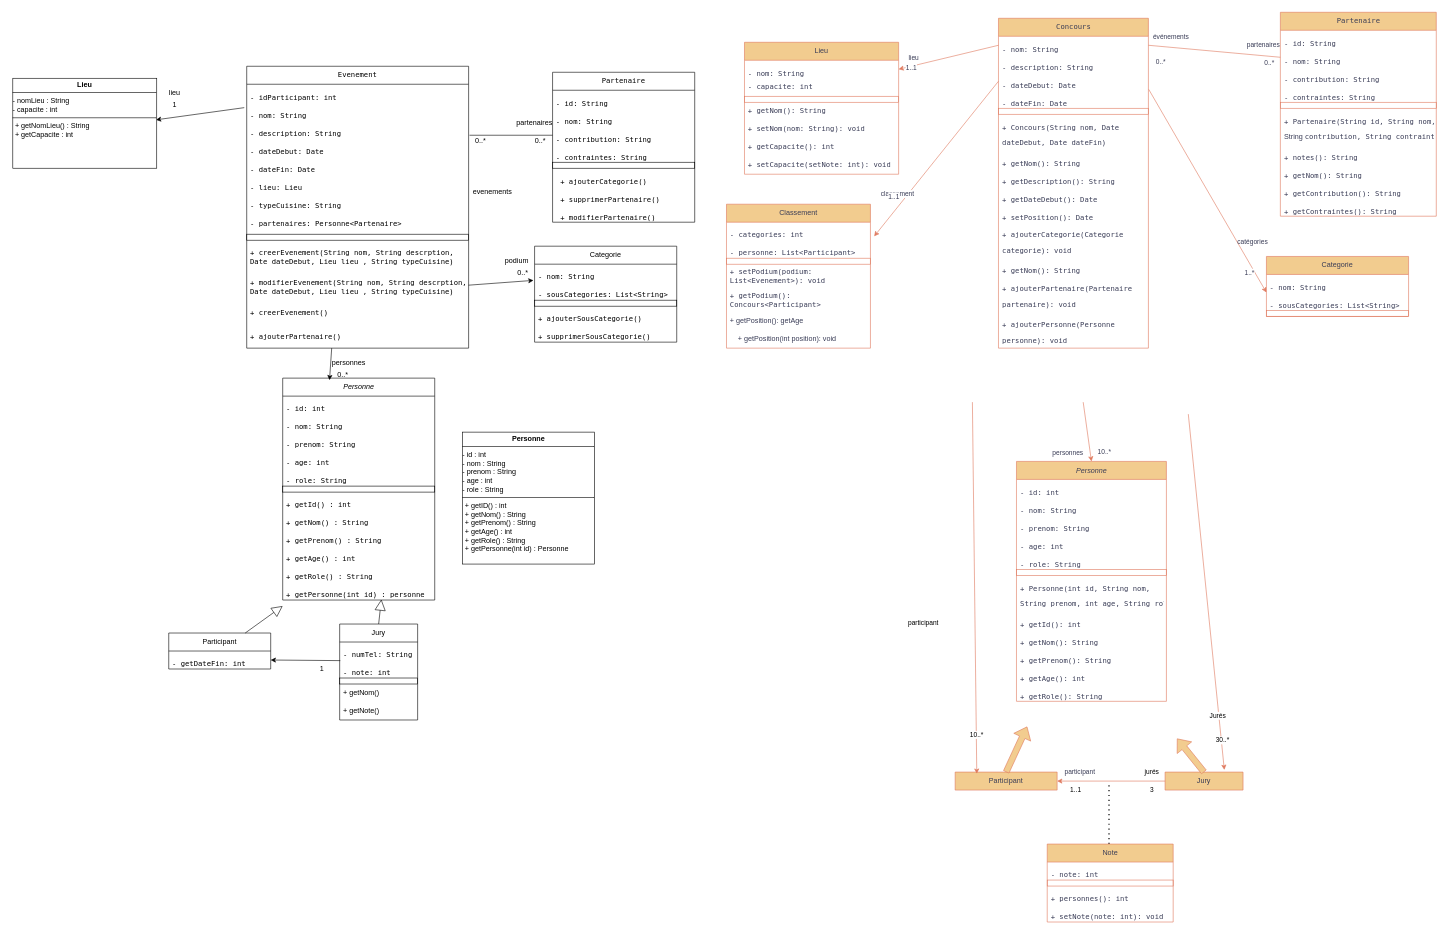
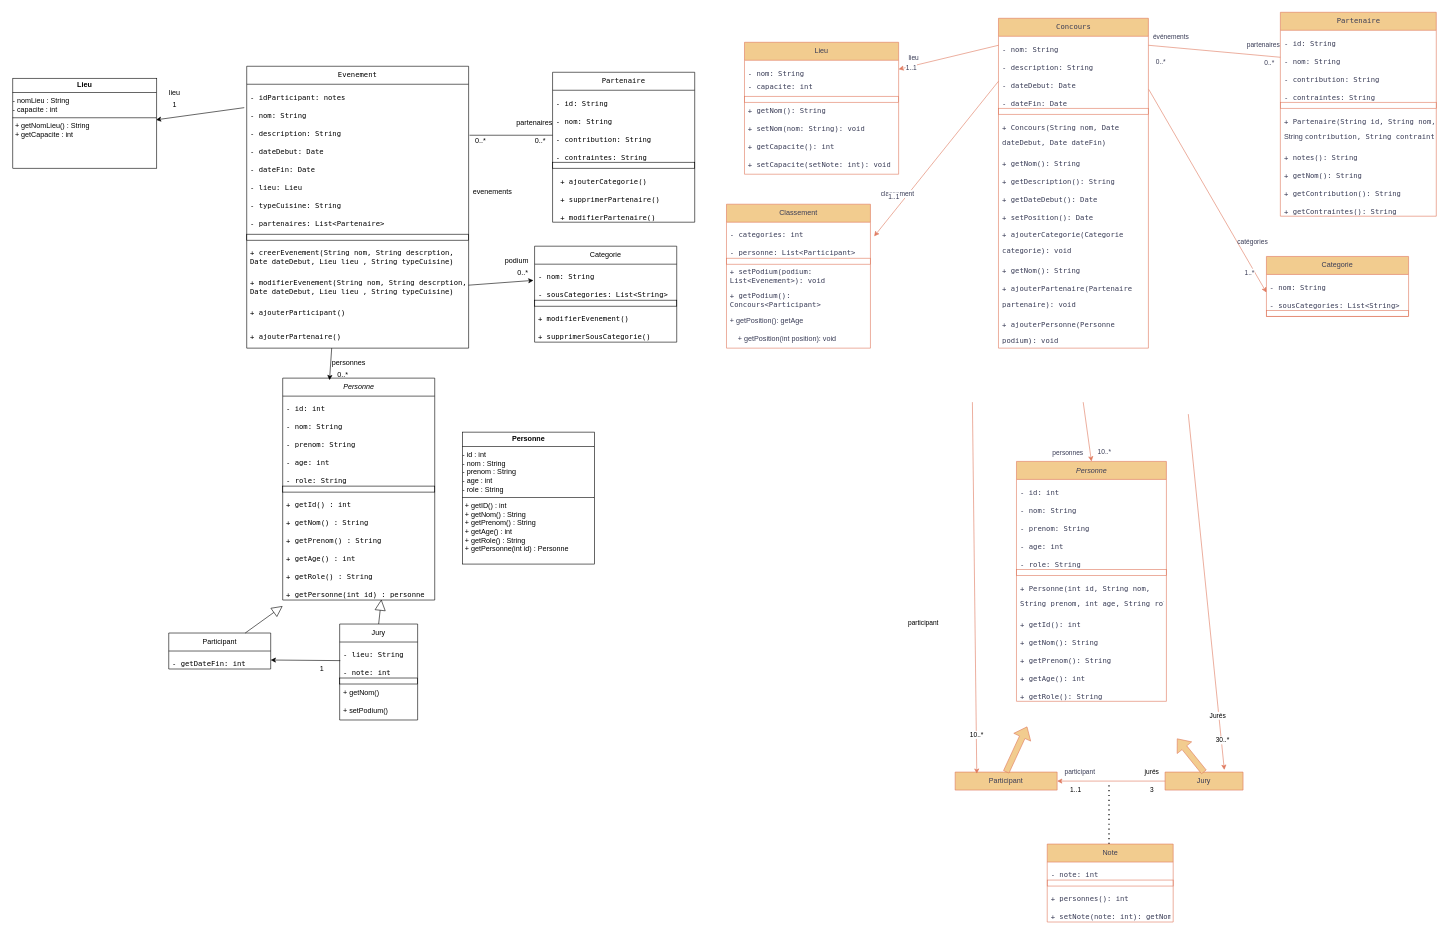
(284, 93) -> (289, 93)
(316, 222) -> (307, 222)
(285, 312) -> (291, 312)
(584, 315) -> (577, 315)
(1074, 330) -> (1074, 330)
(370, 651) -> (366, 651)
(364, 711) -> (367, 711)
(1097, 914) -> (1102, 914)
